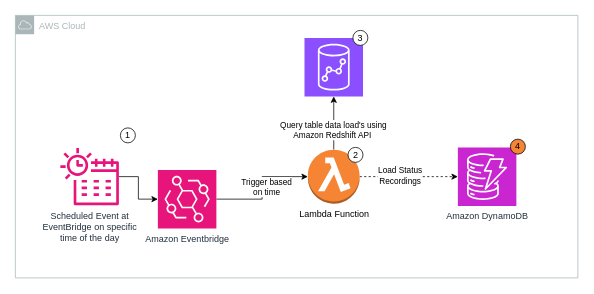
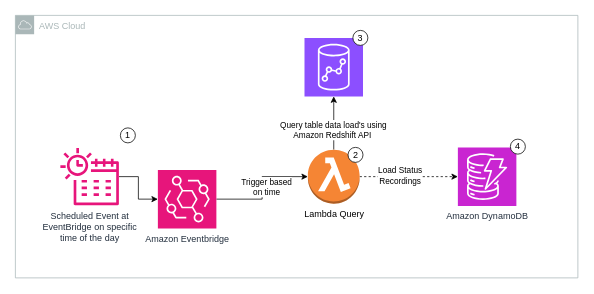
(518, 147) -> (518, 147)
(335, 214) -> (335, 214)
